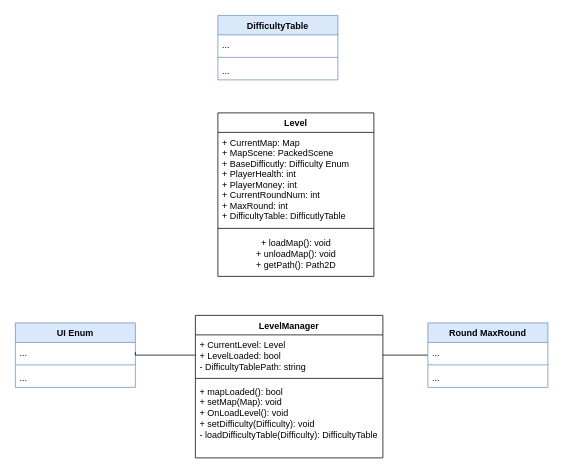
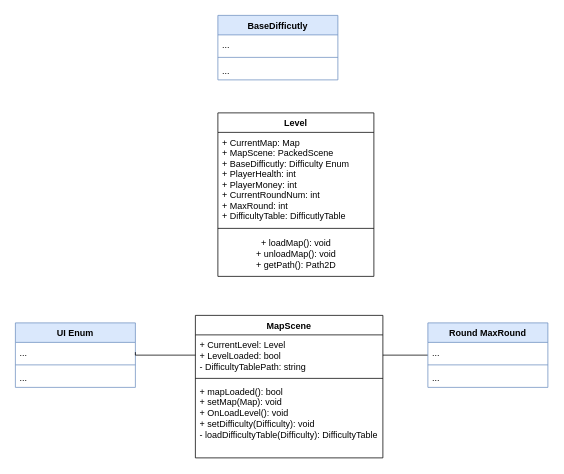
(278, 26) -> (278, 26)
(289, 326) -> (289, 326)
